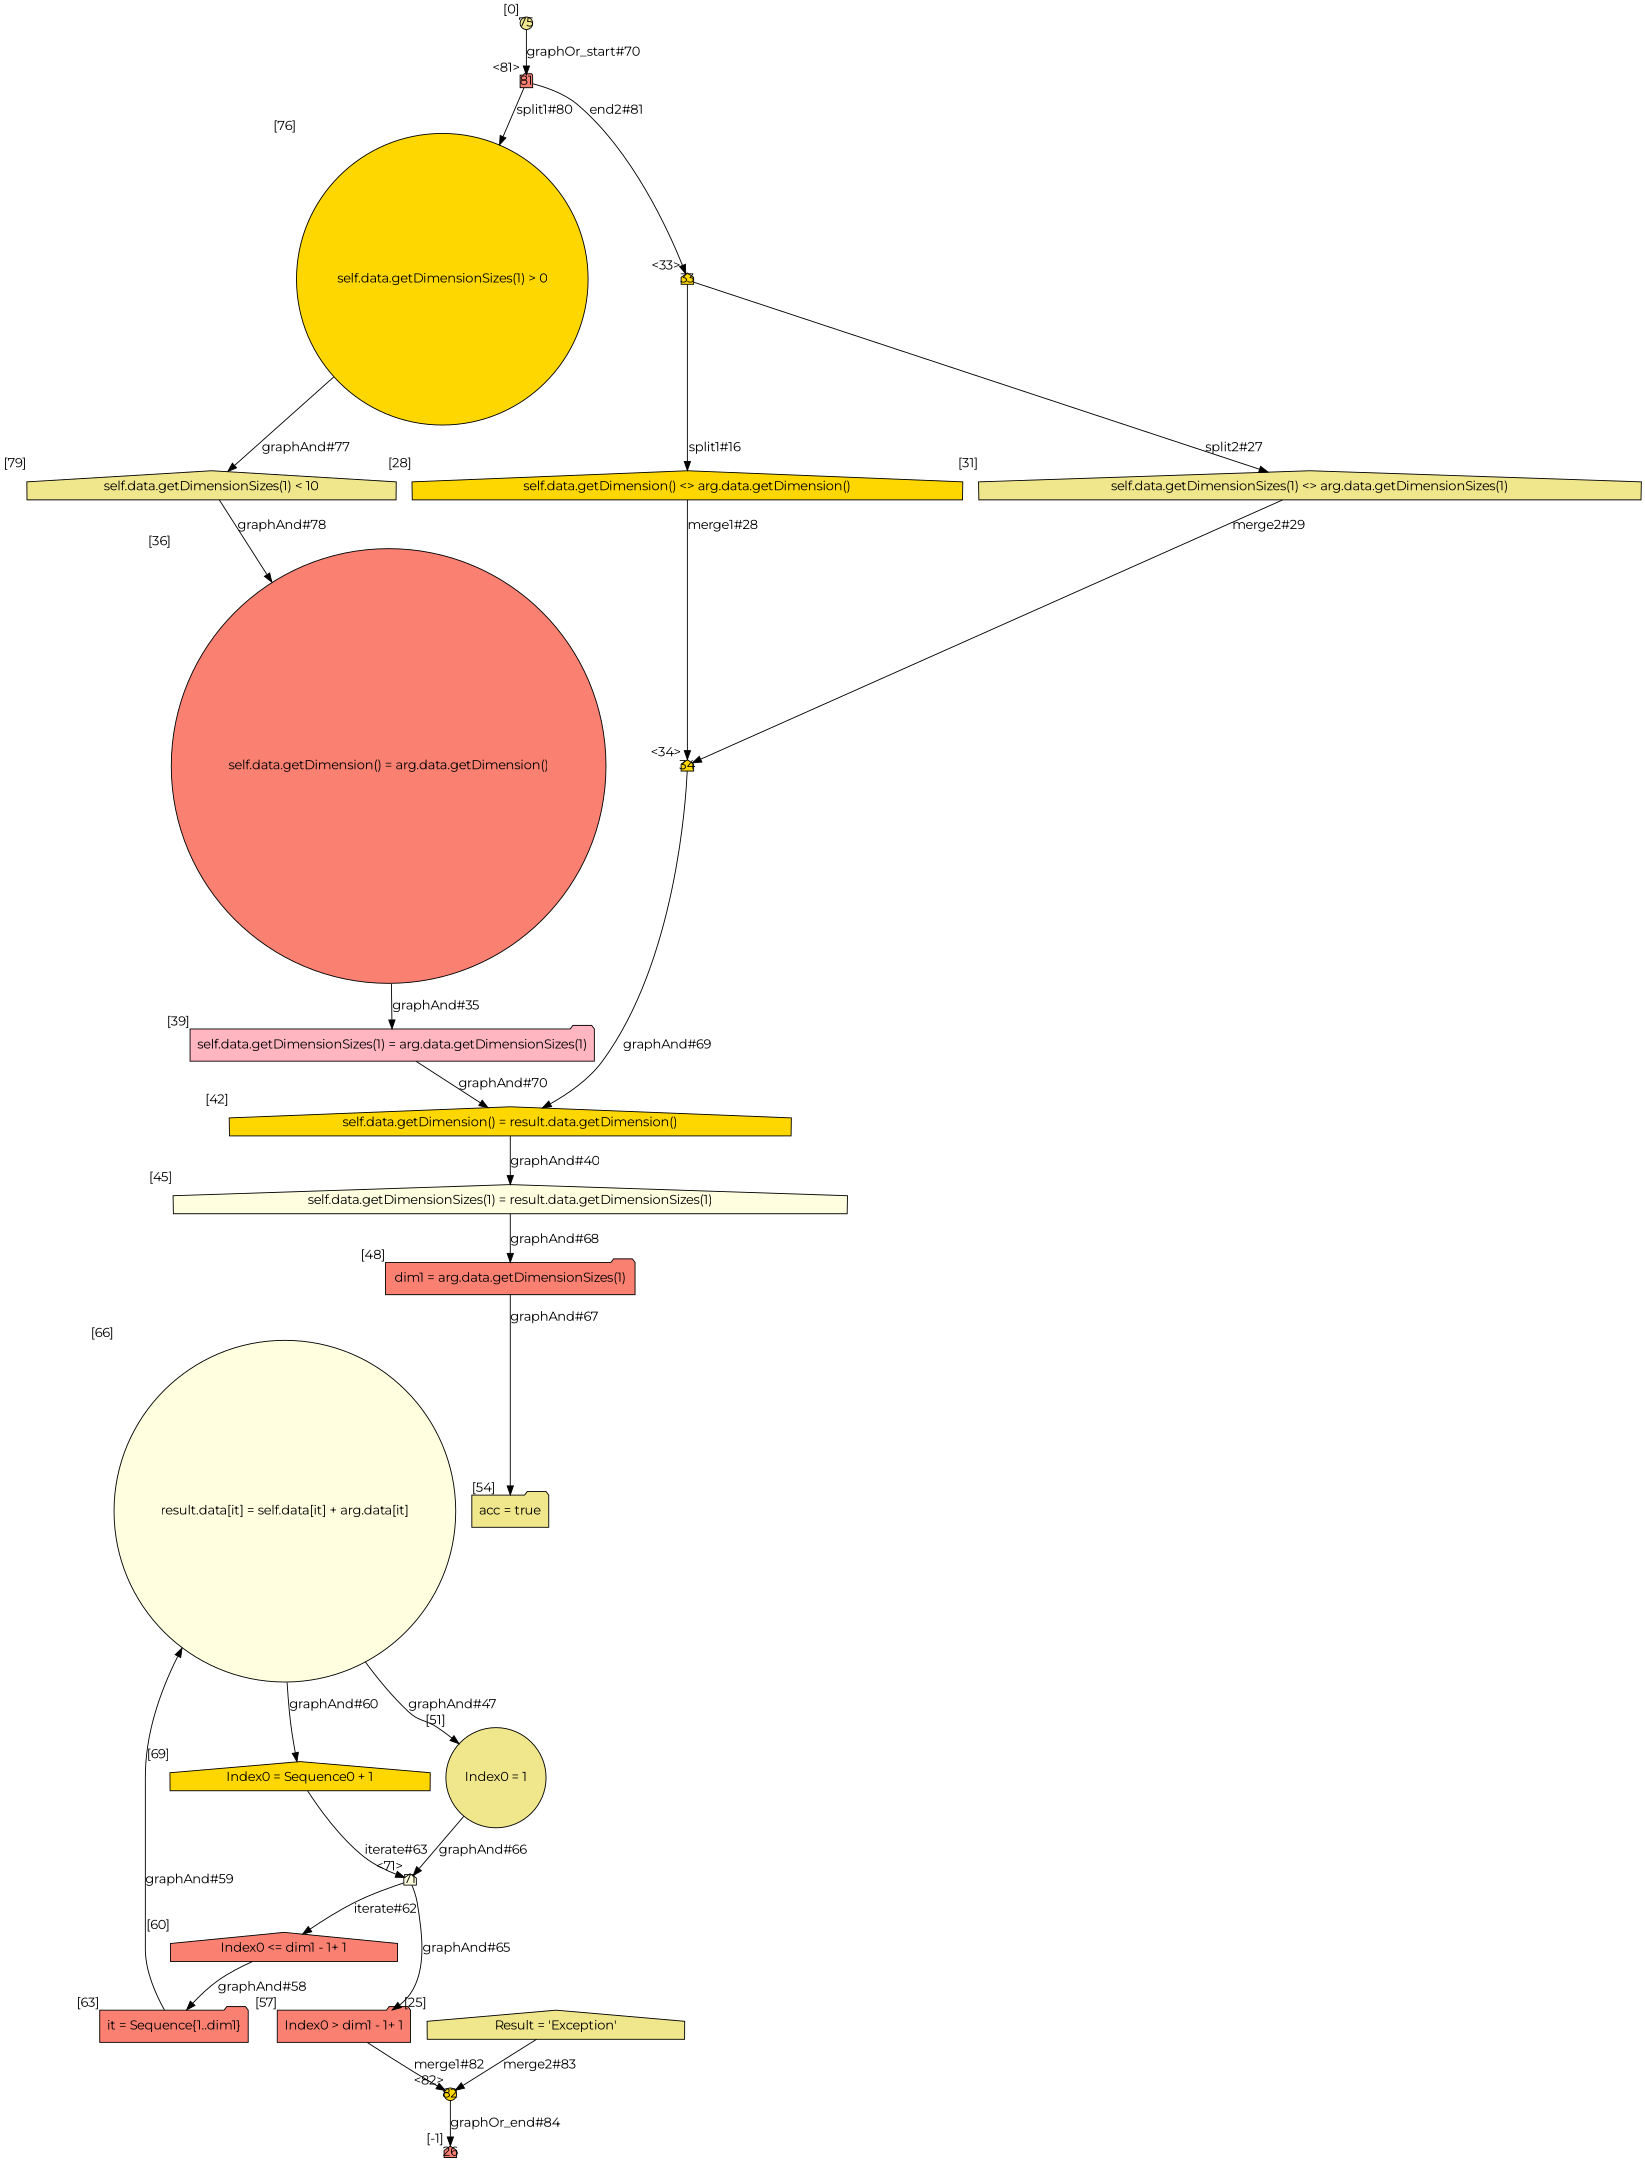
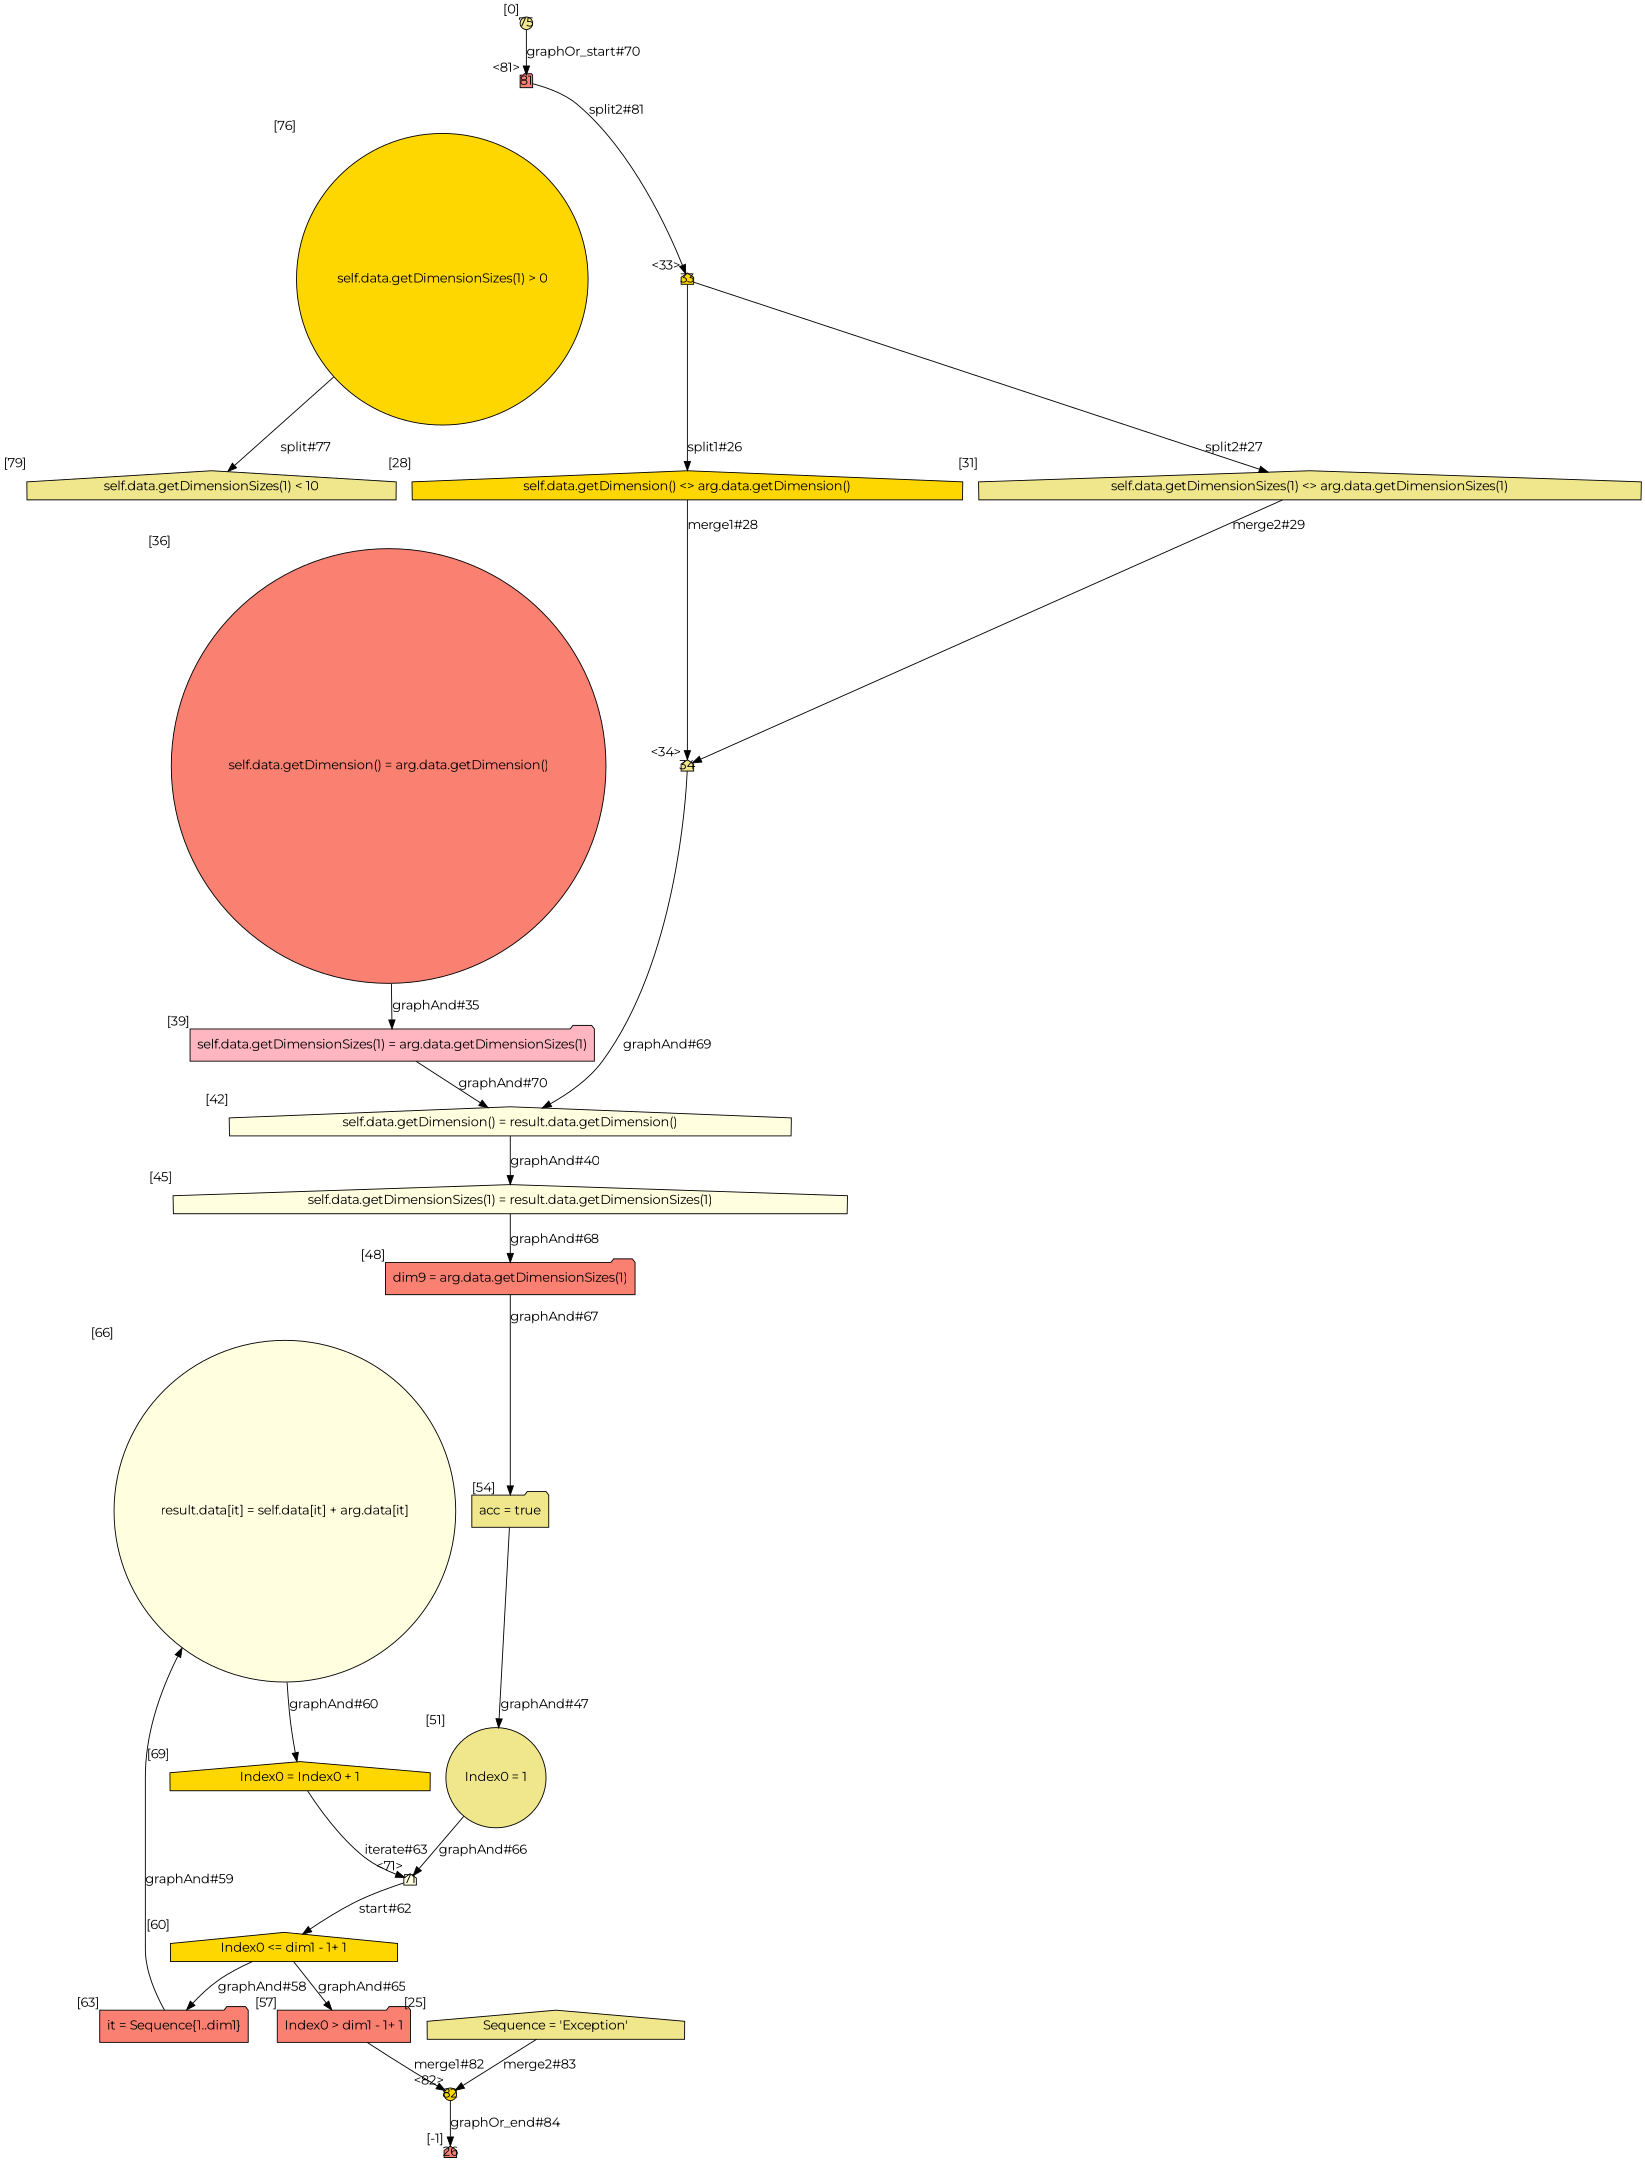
(617, 110) -> (617, 110)
(514, 112) -> none
(306, 448) -> (306, 448)
(715, 448) -> (715, 448)
(243, 537) -> none
(687, 766) -> (687, 766)
(510, 1123) -> (510, 1123)
(510, 1279) -> (510, 1279)
(403, 1707) -> (504, 1623)
(300, 1778) -> (300, 1778)
(386, 1910) -> (386, 1910)
(284, 1948) -> (284, 1948)
(422, 1948) -> (310, 1982)
(556, 2026) -> (556, 2026)
